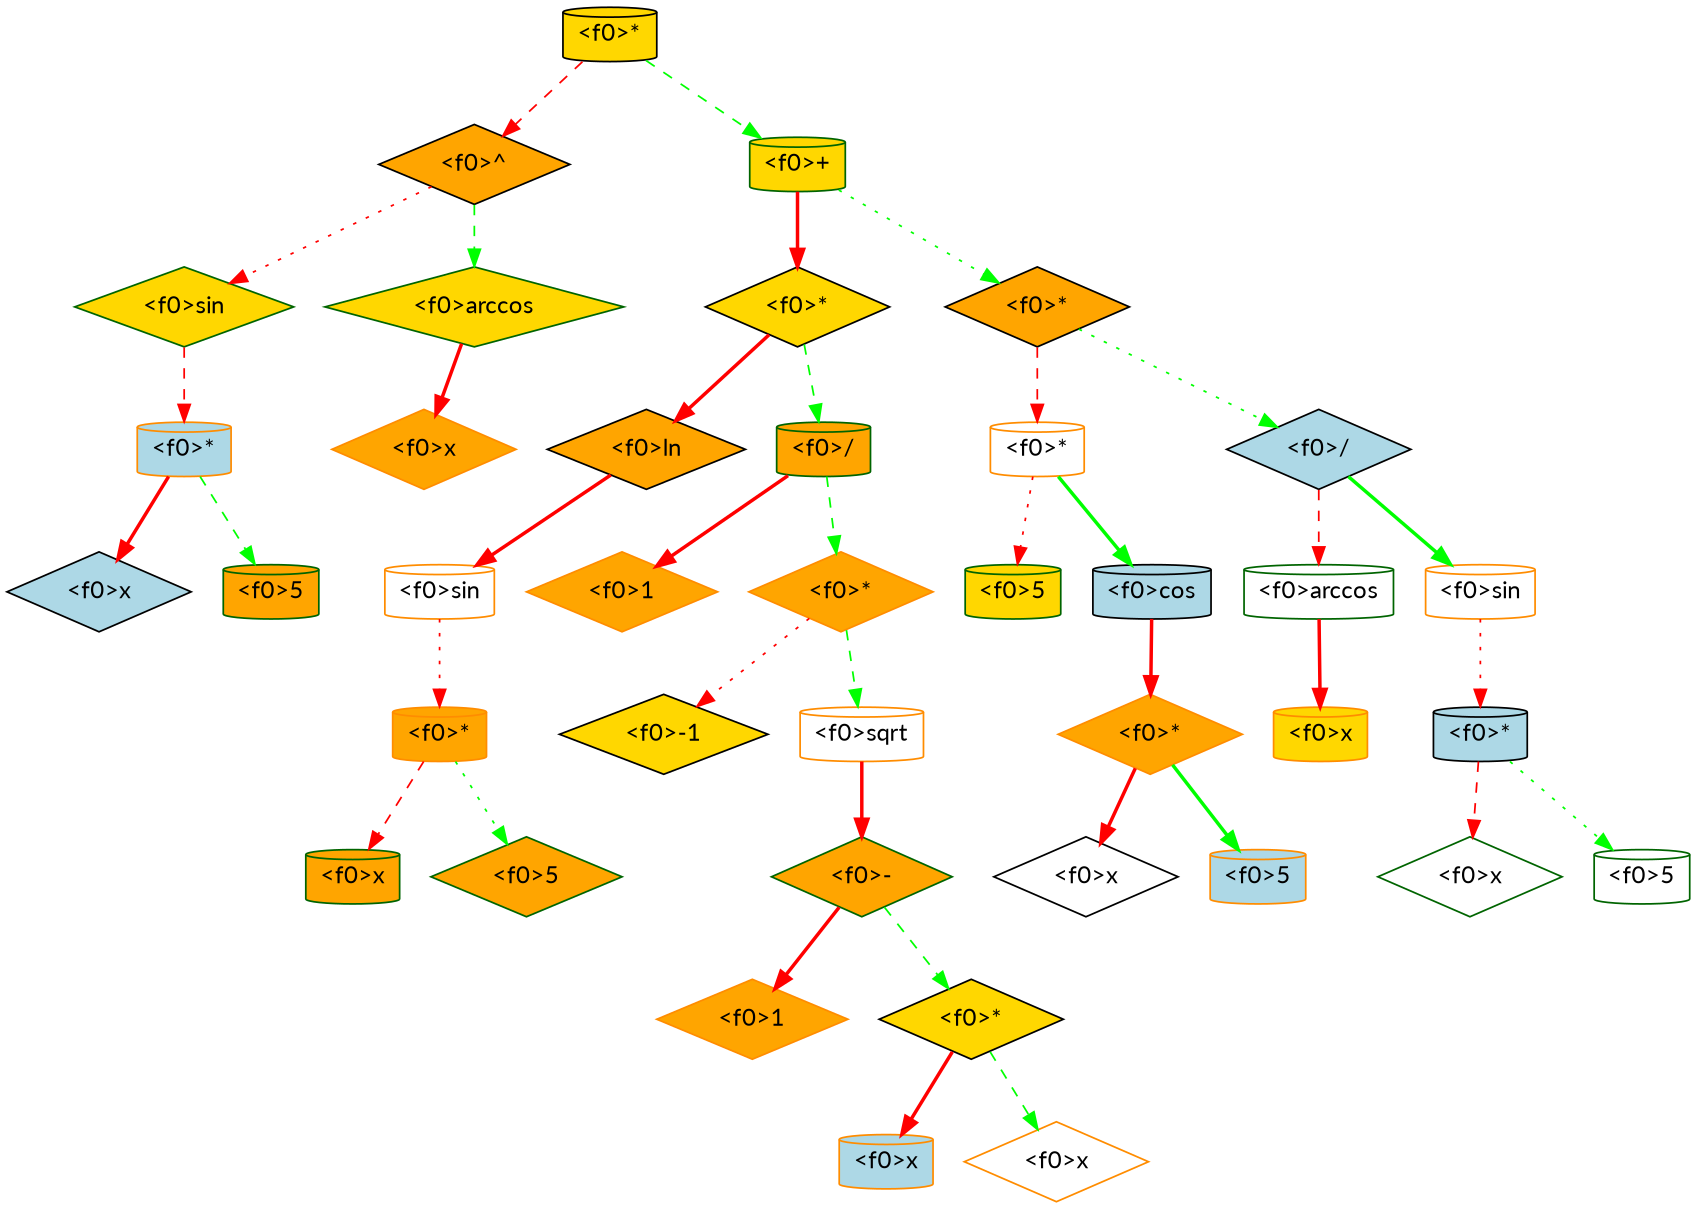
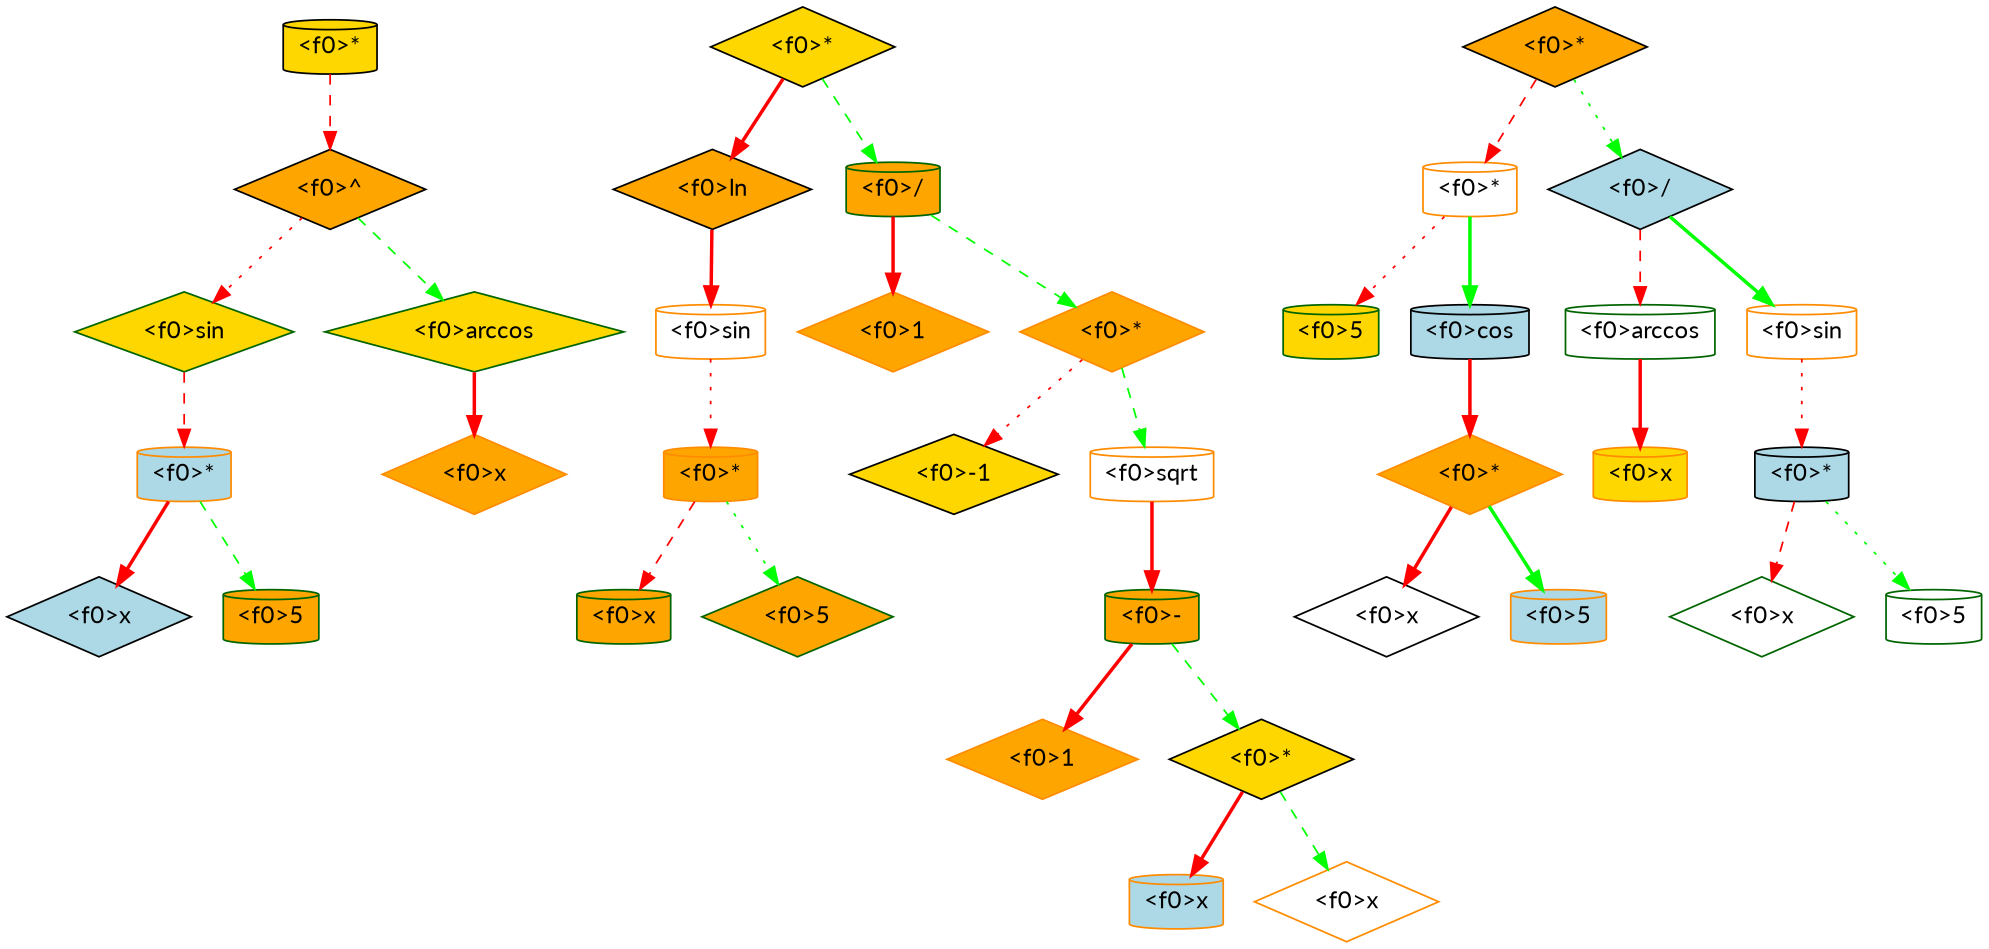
(798, 164) -> none
(862, 877) -> (1152, 617)
